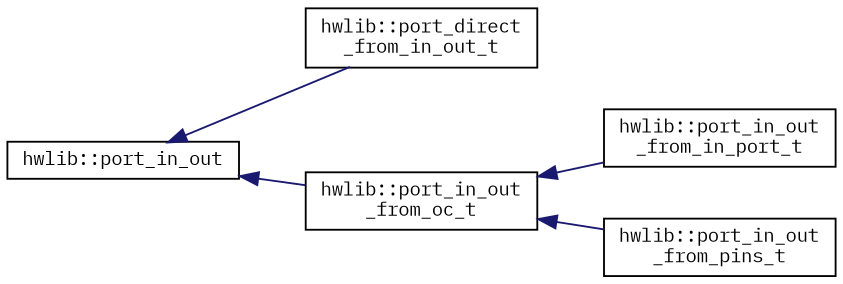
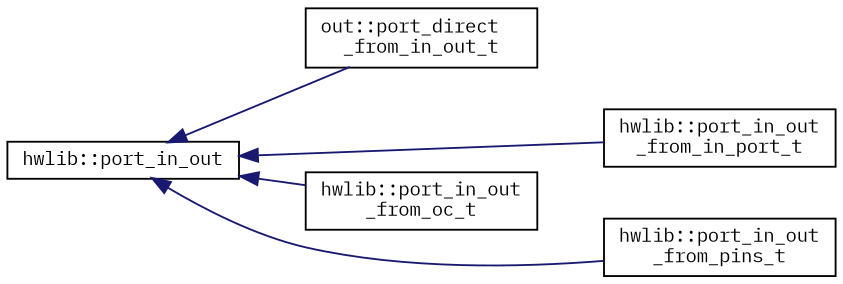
(422, 38) -> (422, 38)
(580, 168) -> (431, 149)
(580, 226) -> (379, 259)
